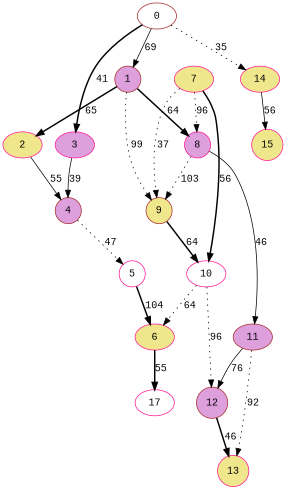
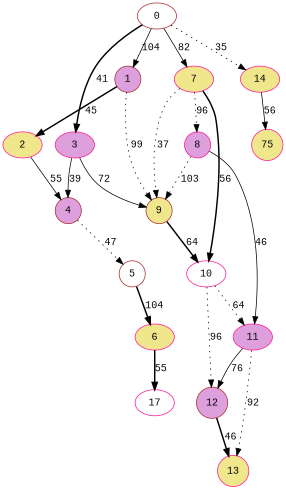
none -> (174, 44)
(151, 48) -> (151, 48)
(158, 107) -> none
(91, 111) -> (91, 111)
(267, 145) -> (267, 145)
none -> (104, 189)
(132, 274) -> (132, 274)
(182, 302) -> (227, 303)
(253, 337) -> (253, 337)
